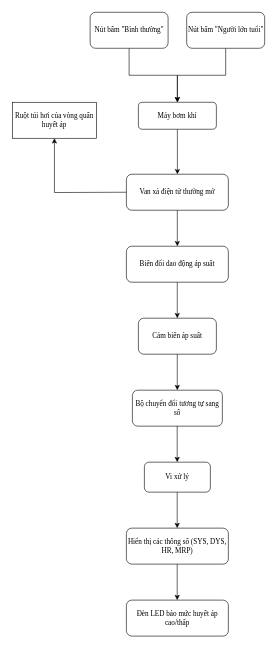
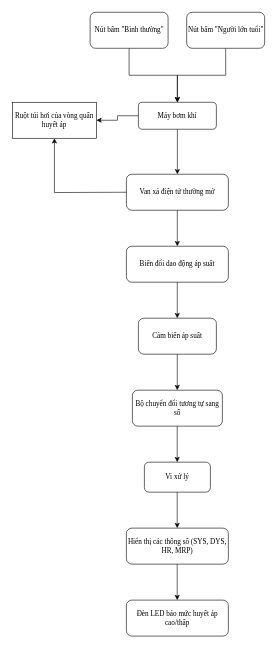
none -> (117, 118)
